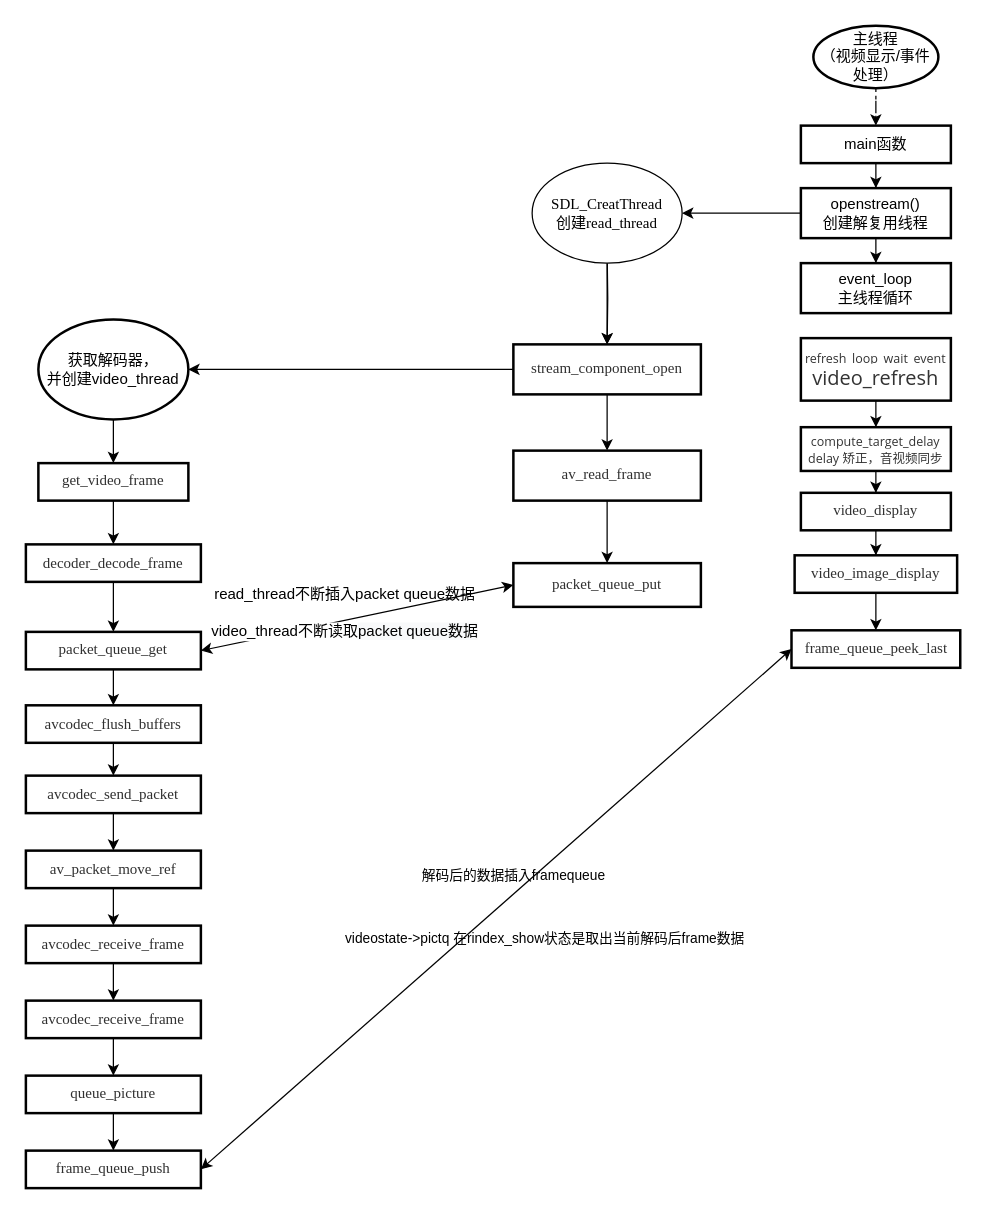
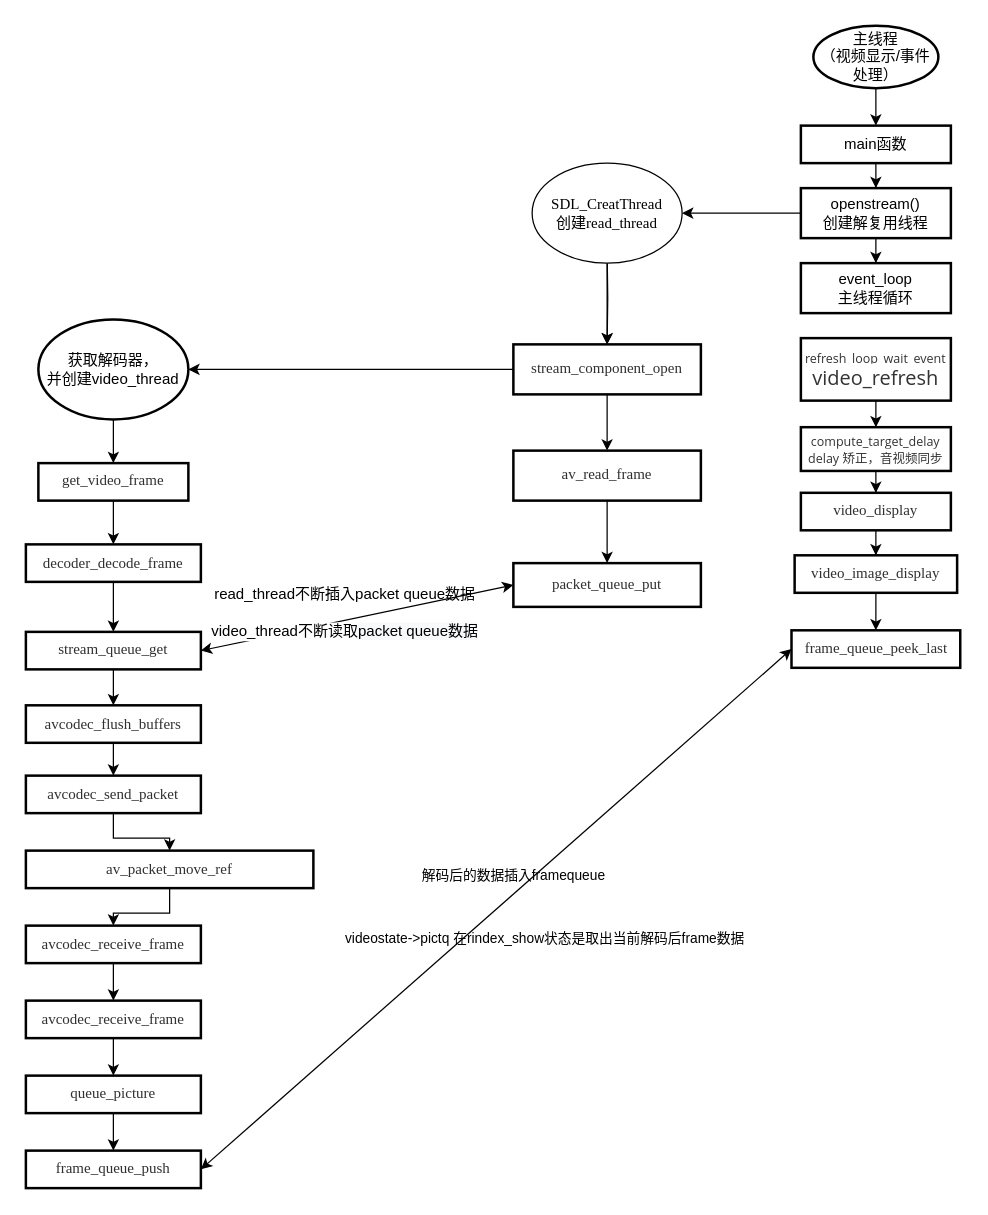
(876, 96) -> (876, 96)
(113, 651) -> (113, 651)
(113, 869) -> (169, 869)
